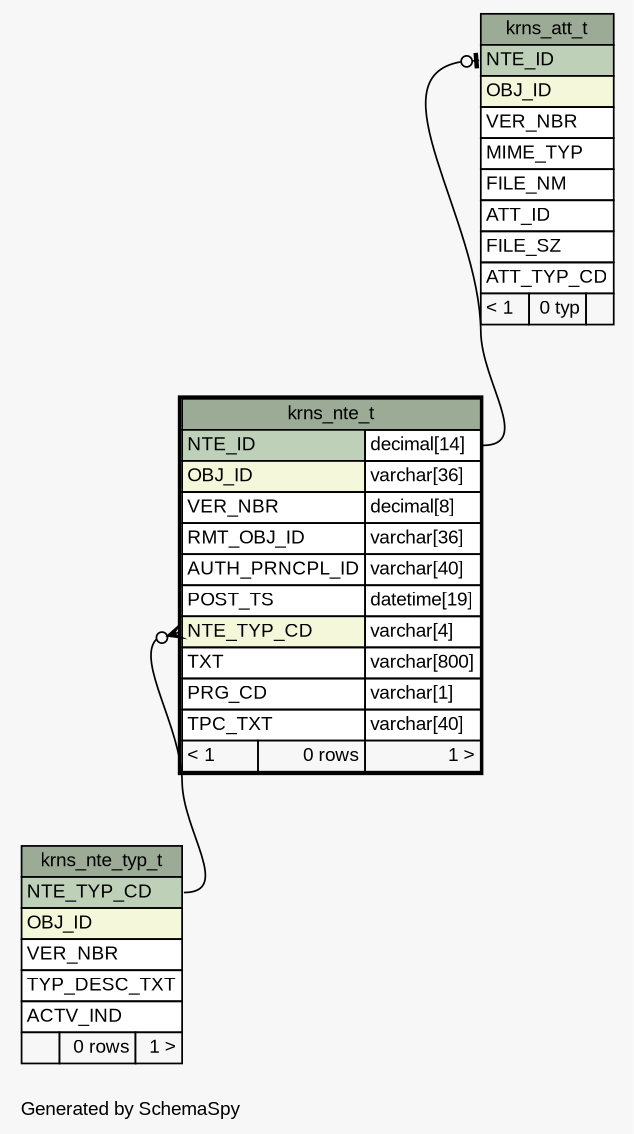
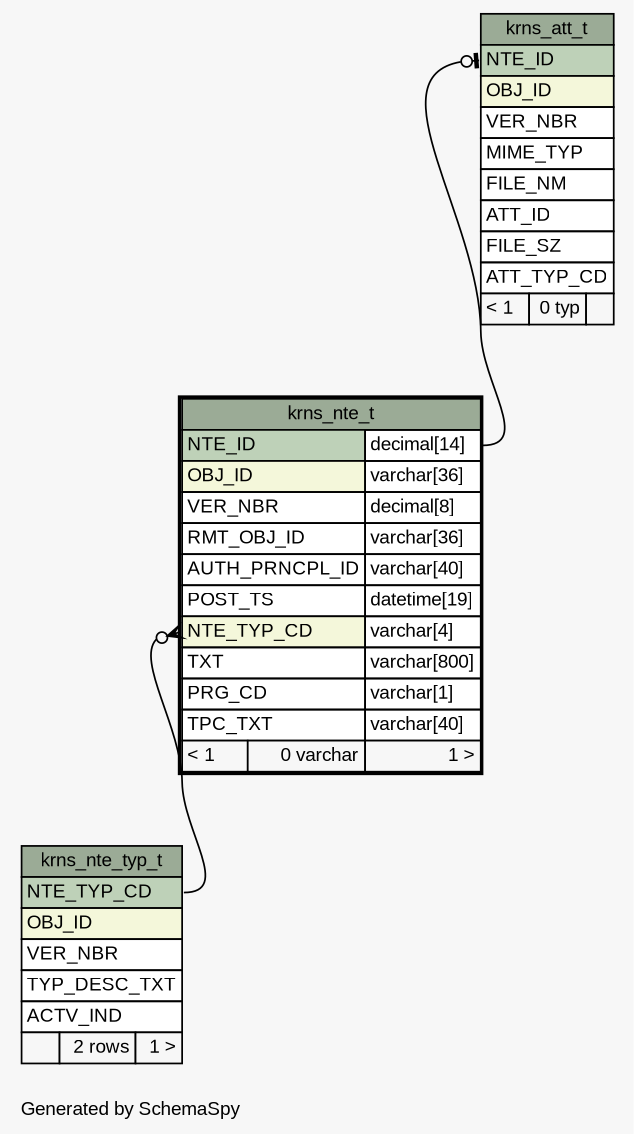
(331, 755) -> (320, 755)
(102, 1047) -> (102, 1047)
